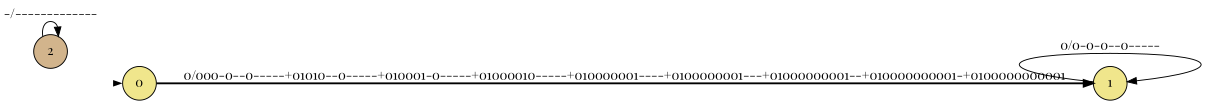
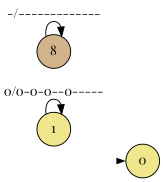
(51, 51) -> (54, 51)
(620, 83) -> none
